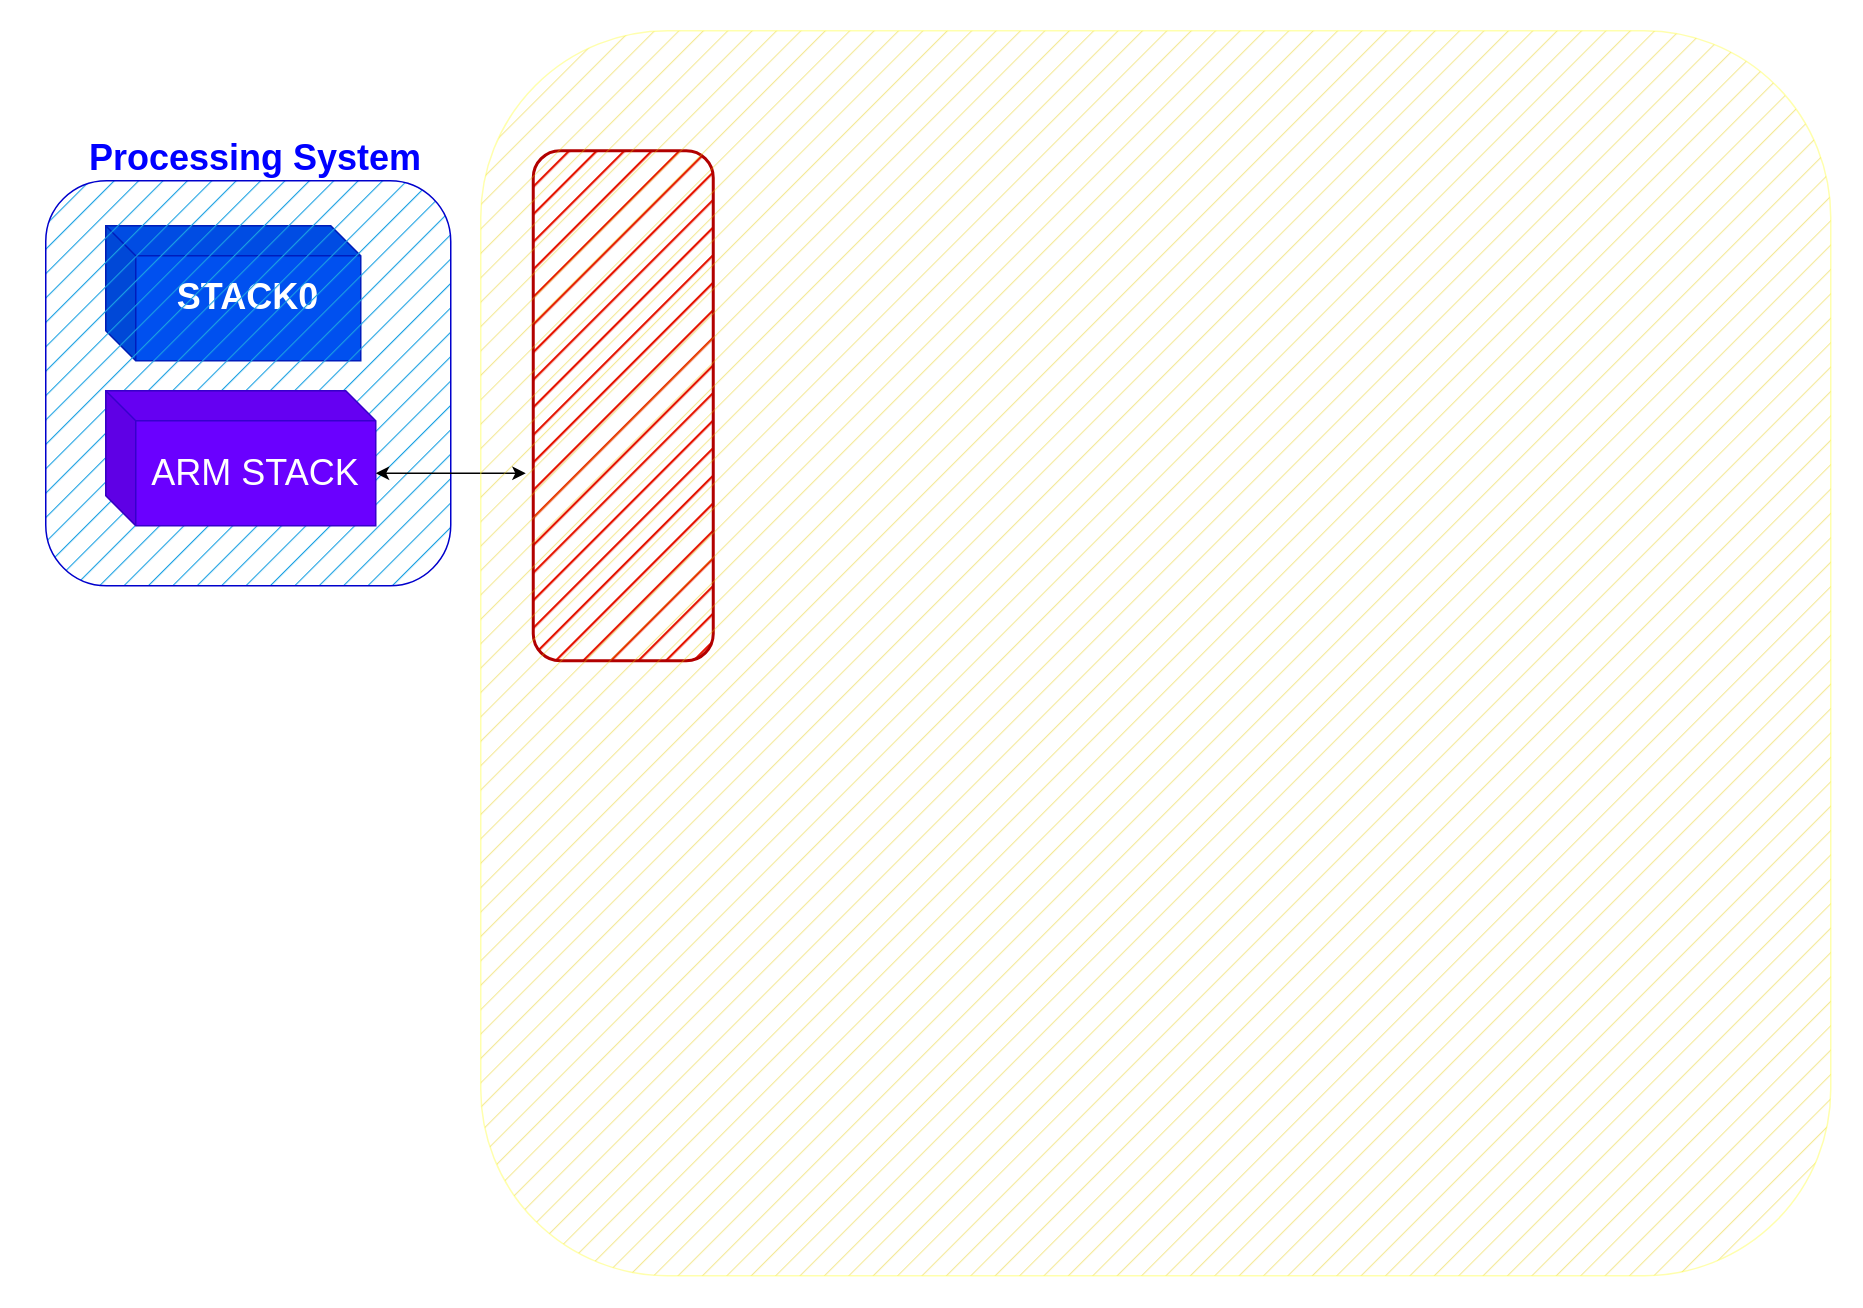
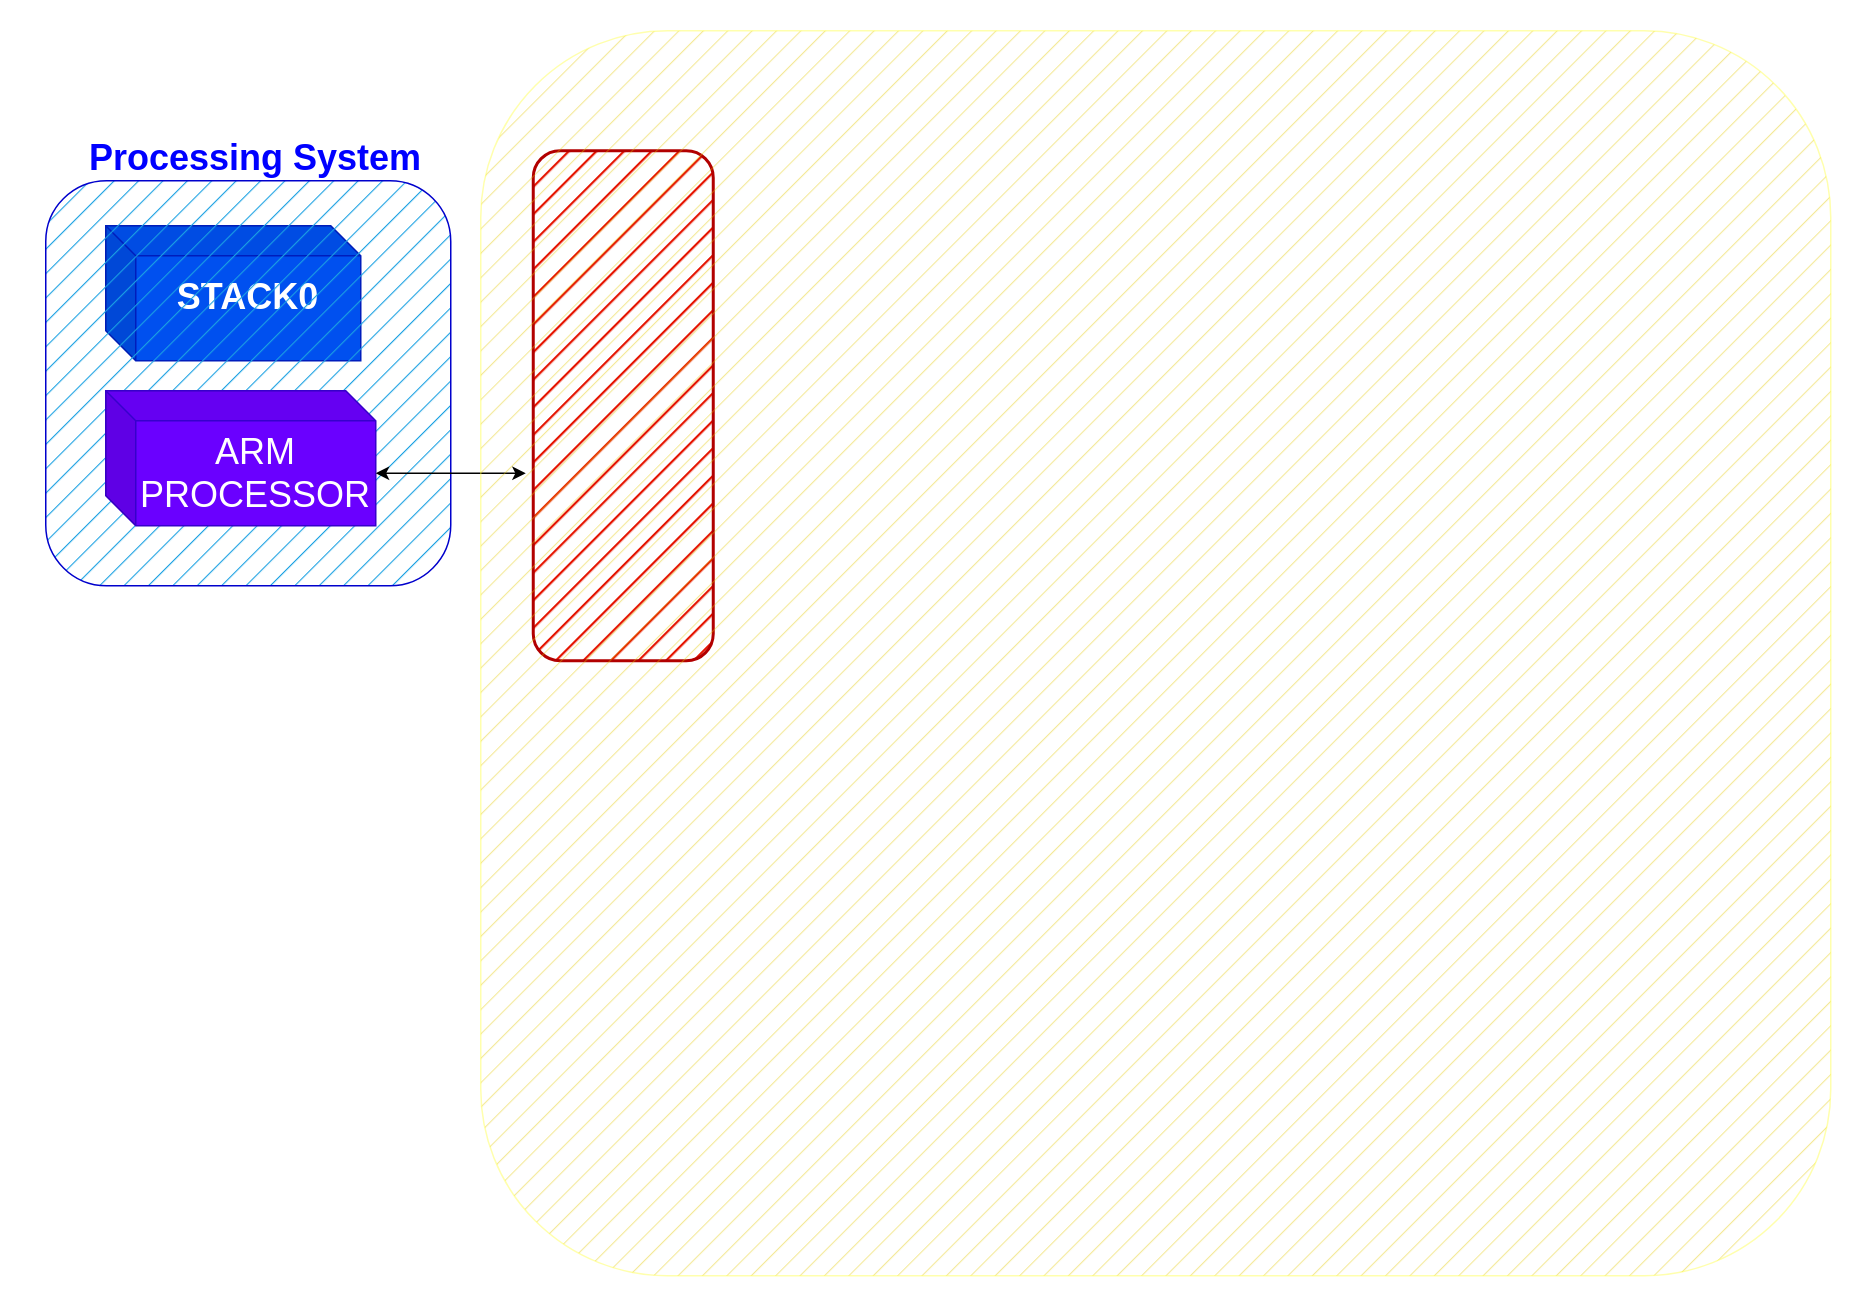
(256, 473) -> (256, 473)
